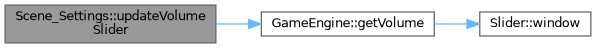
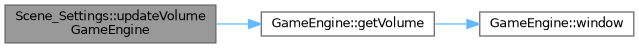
(110, 24) -> (110, 24)
(535, 24) -> (557, 24)
